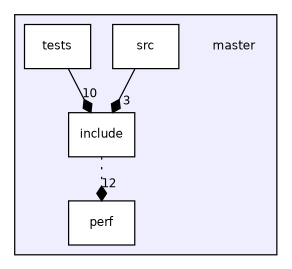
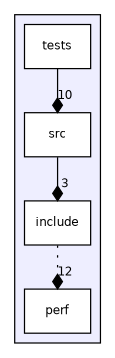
(234, 47) -> none
(76, 84) -> (58, 83)
